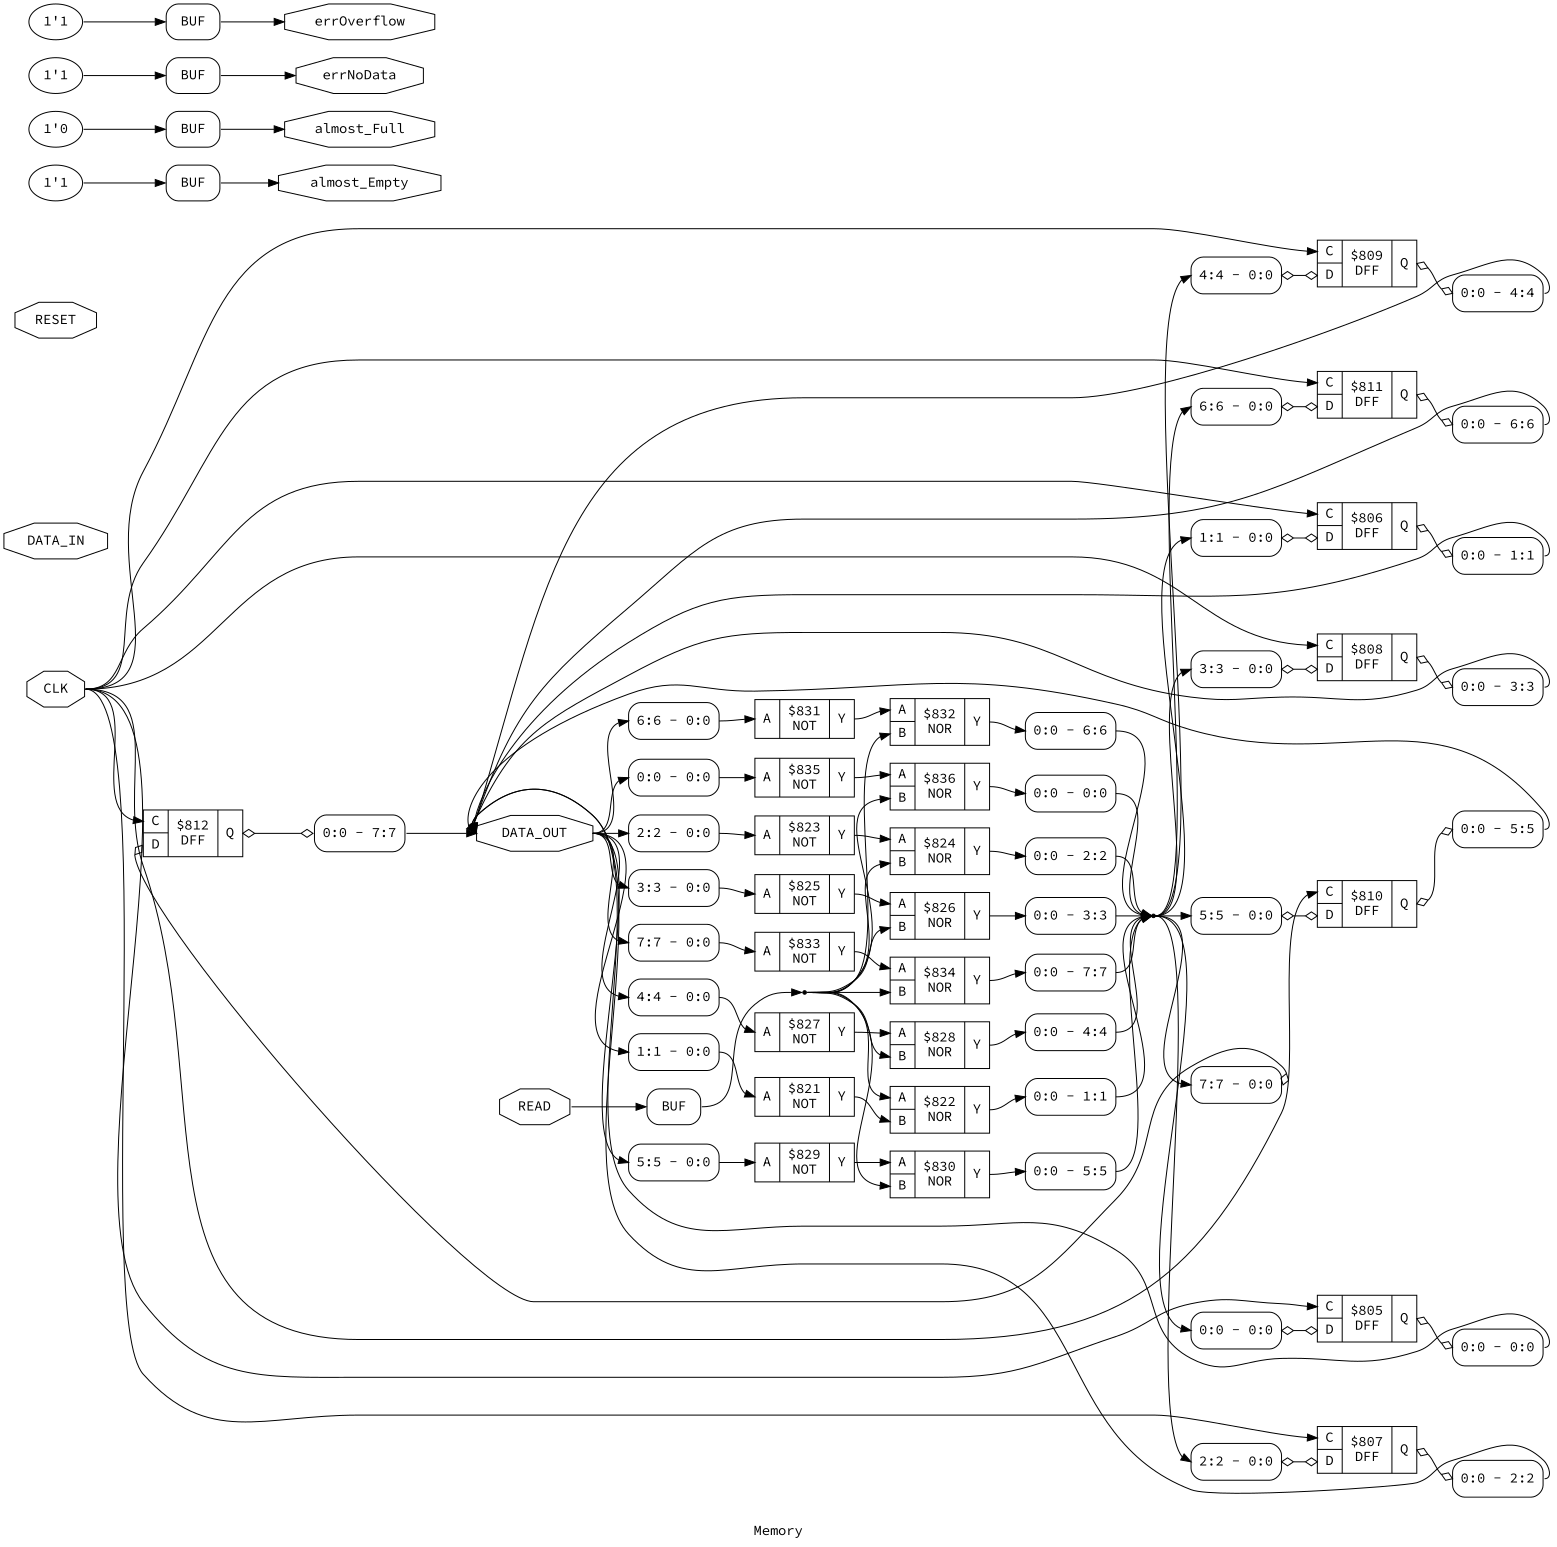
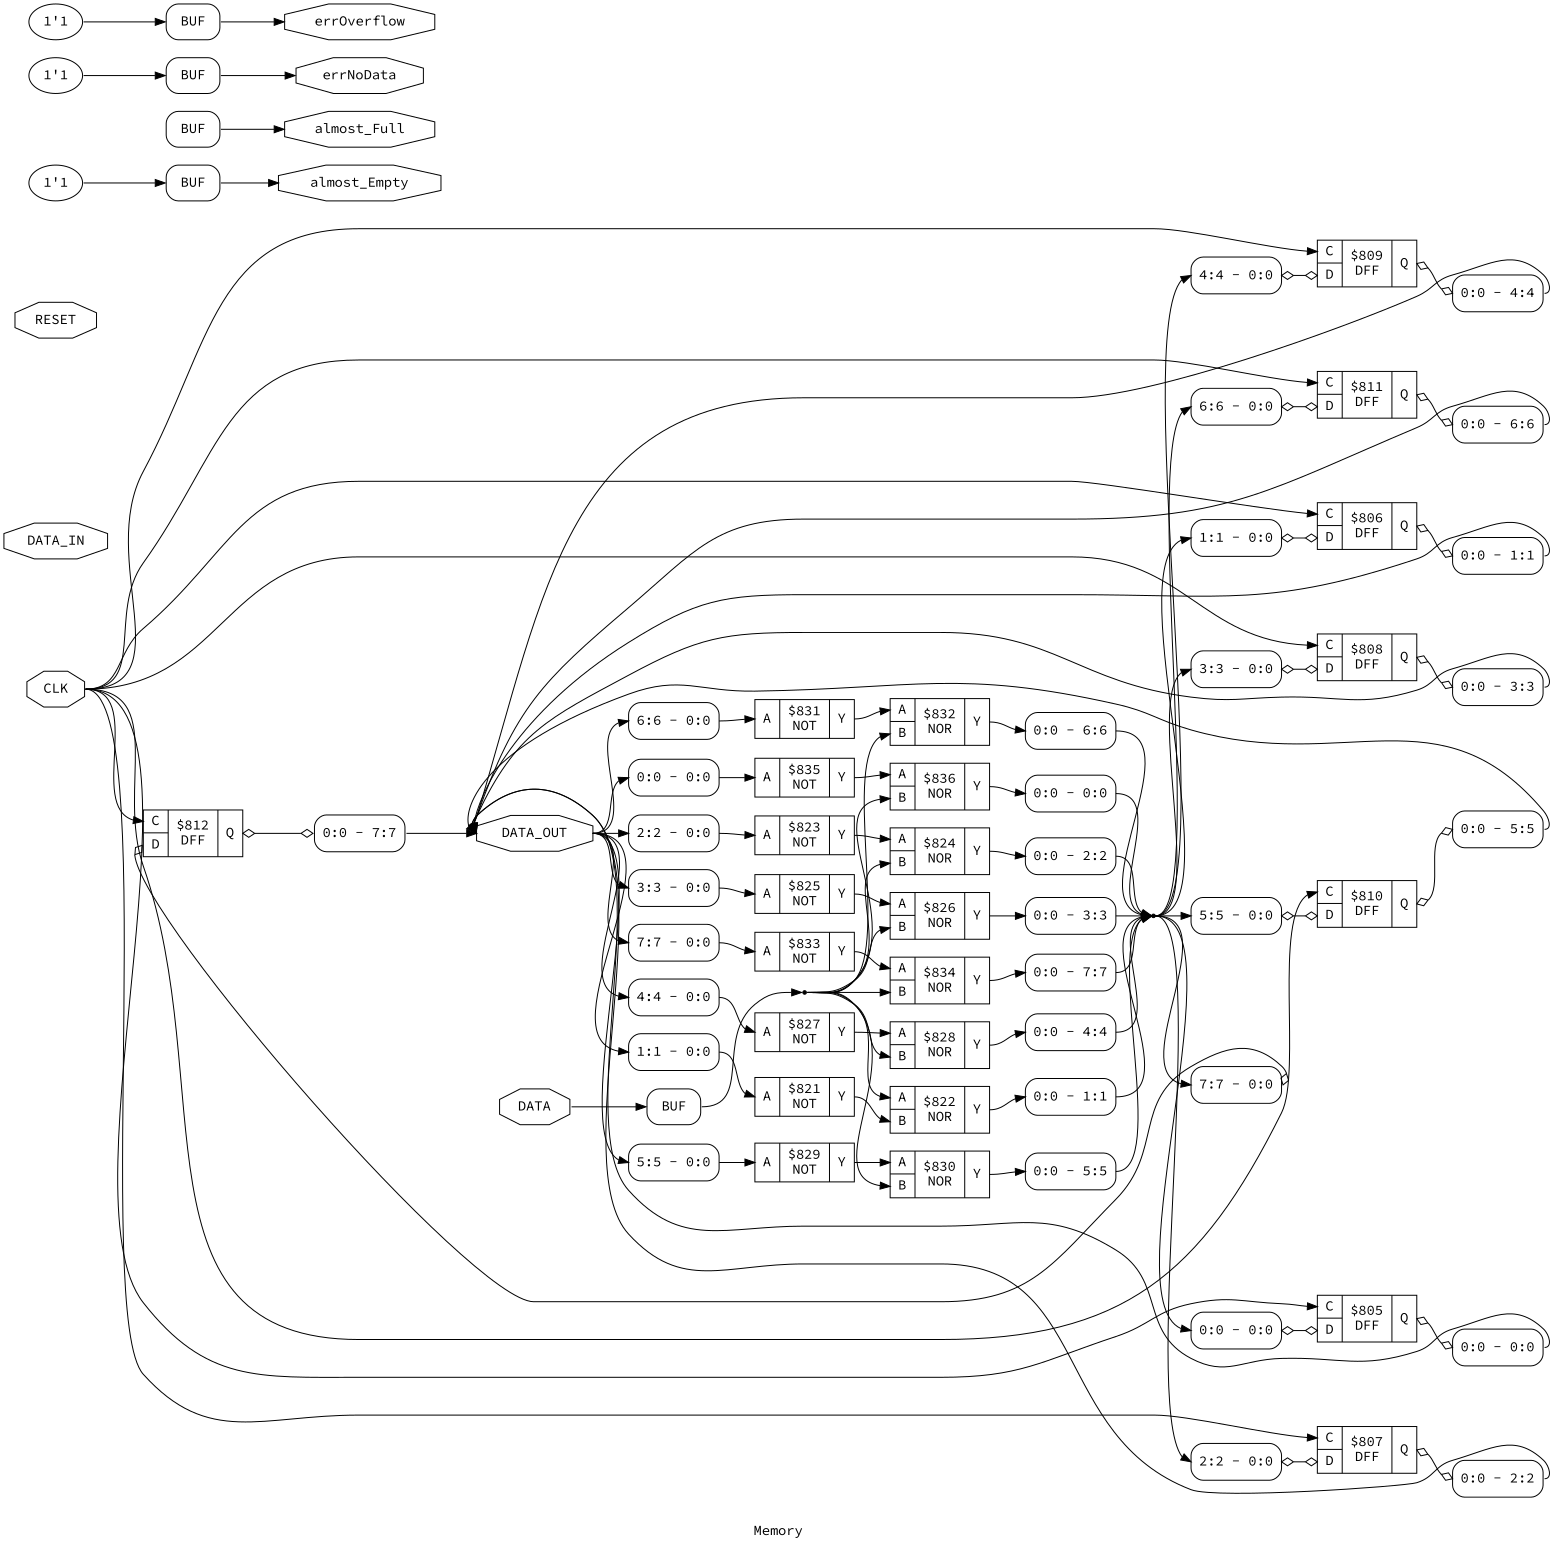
(56, 129) -> none
(535, 1107) -> (535, 1107)
